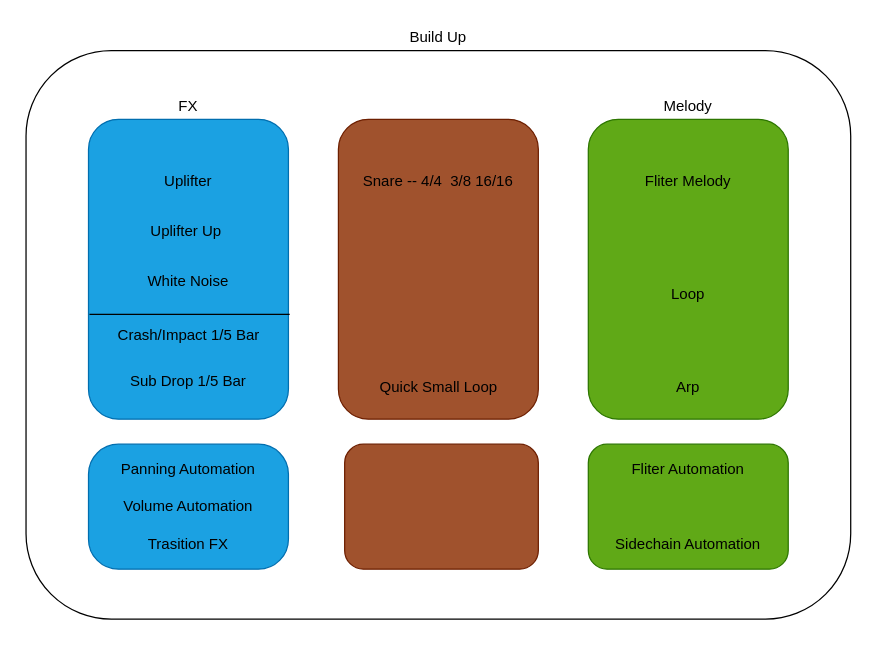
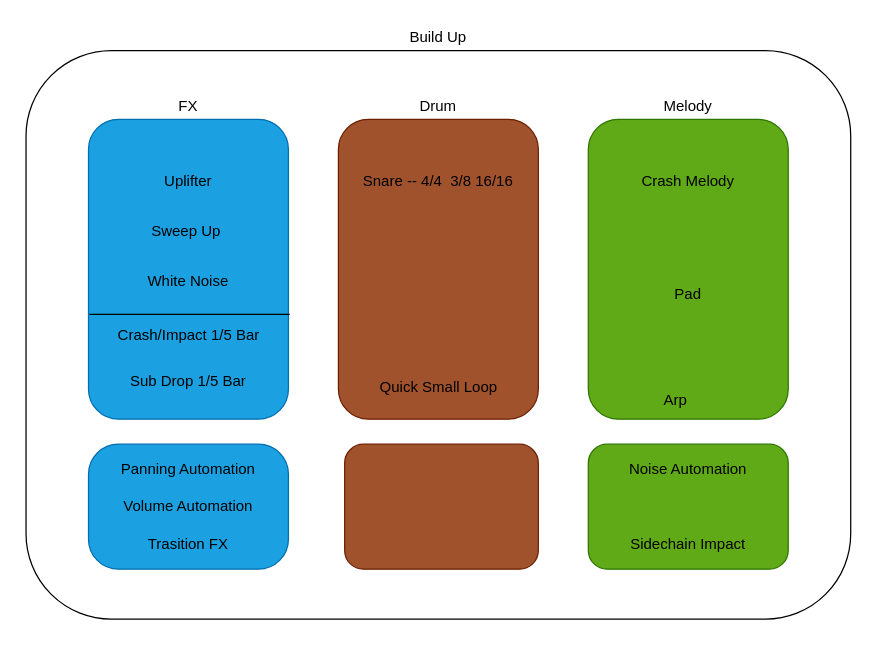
none -> (438, 107)
(688, 182) -> (688, 182)
(188, 232) -> (188, 232)
(688, 294) -> (688, 294)
(688, 388) -> (676, 401)
(688, 469) -> (688, 469)
(688, 544) -> (688, 544)
